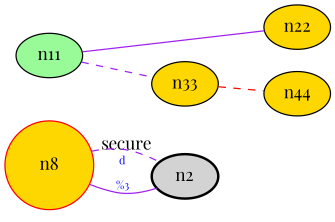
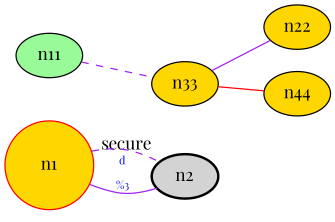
(173, 41) -> (241, 55)
(241, 89) -> (241, 89)
(49, 165) -> (49, 165)
